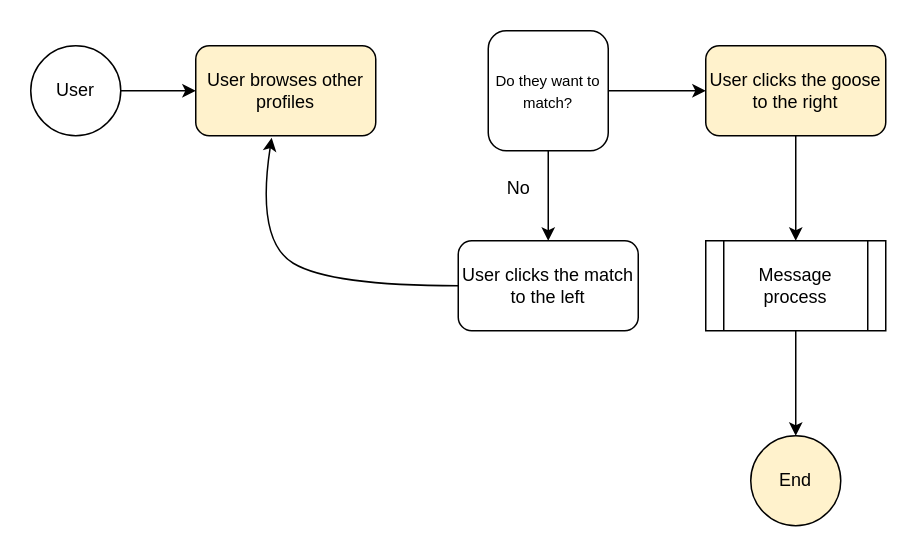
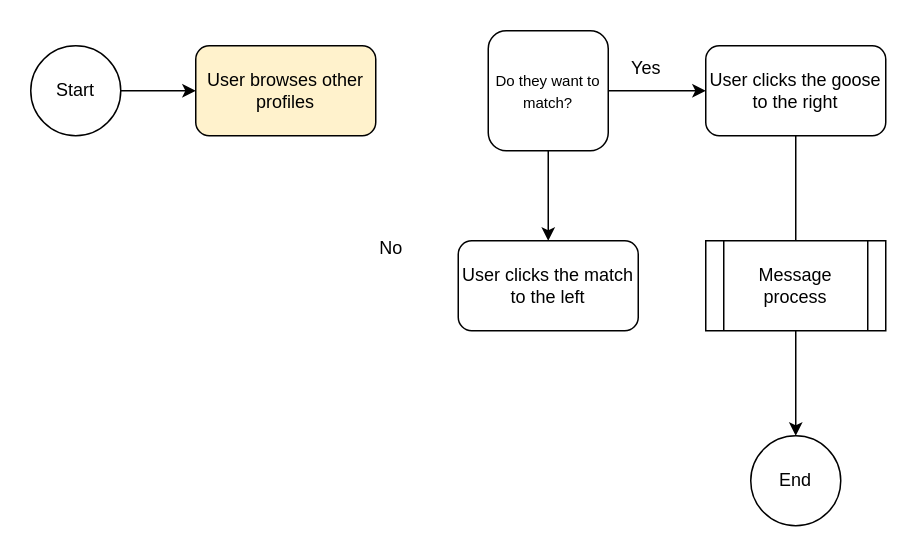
none -> (646, 68)
(76, 91) -> (76, 91)
(796, 91) -> (796, 91)
(518, 188) -> (391, 248)
(796, 229) -> (796, 233)
(315, 272) -> none
(796, 481) -> (796, 481)
